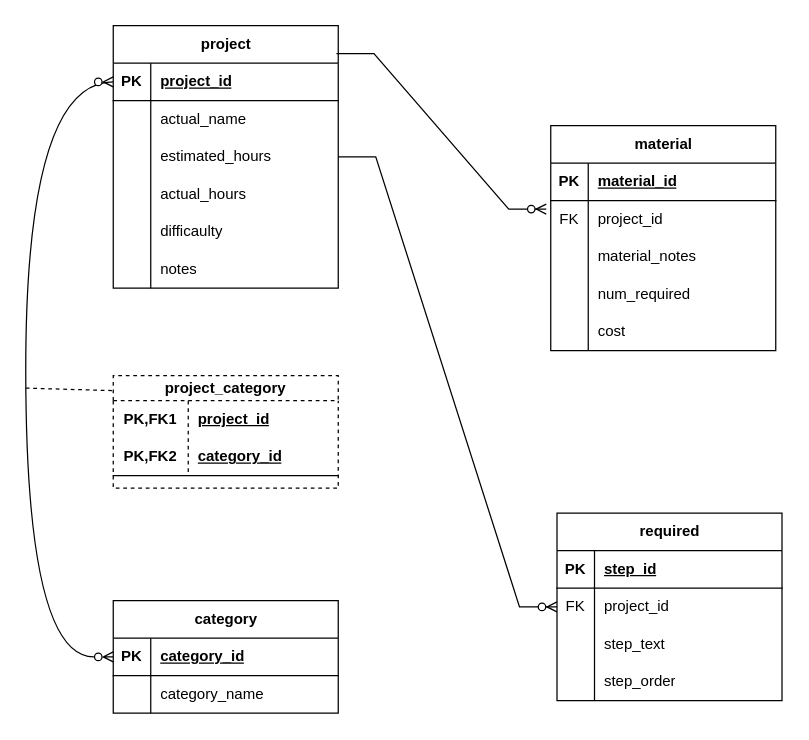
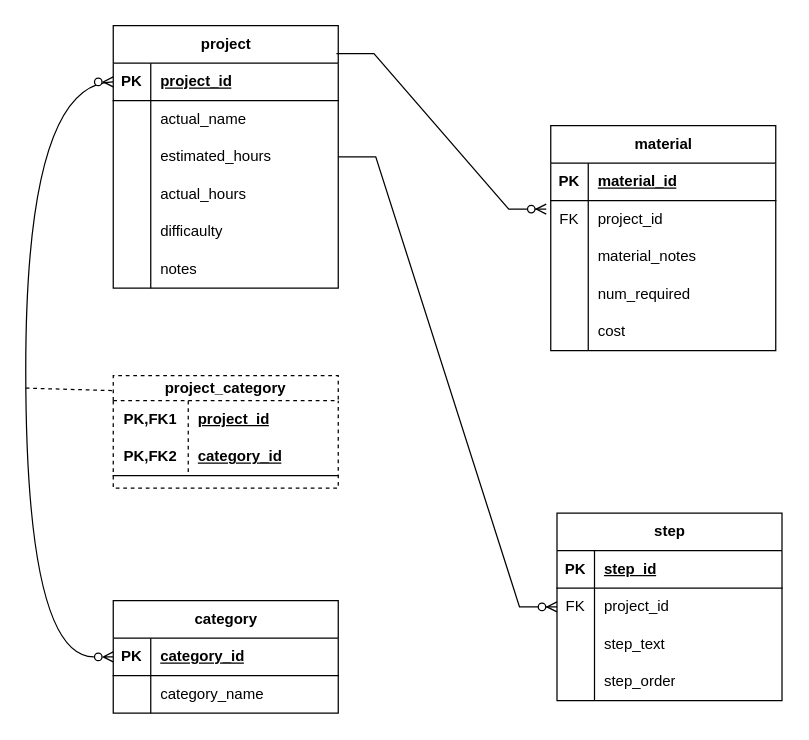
(670, 532) -> (670, 532)
